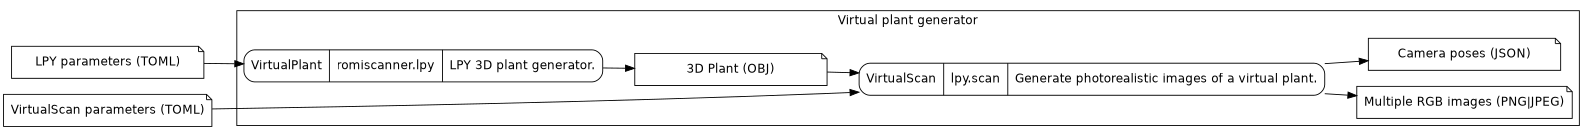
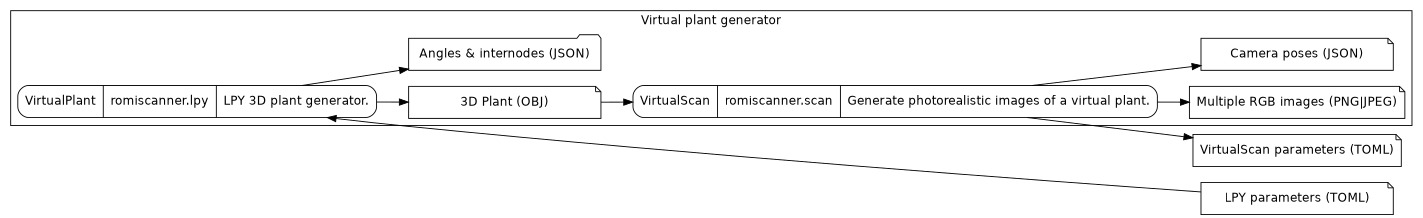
none -> (505, 54)
(976, 79) -> (779, 101)
(531, 103) -> (1137, 131)
